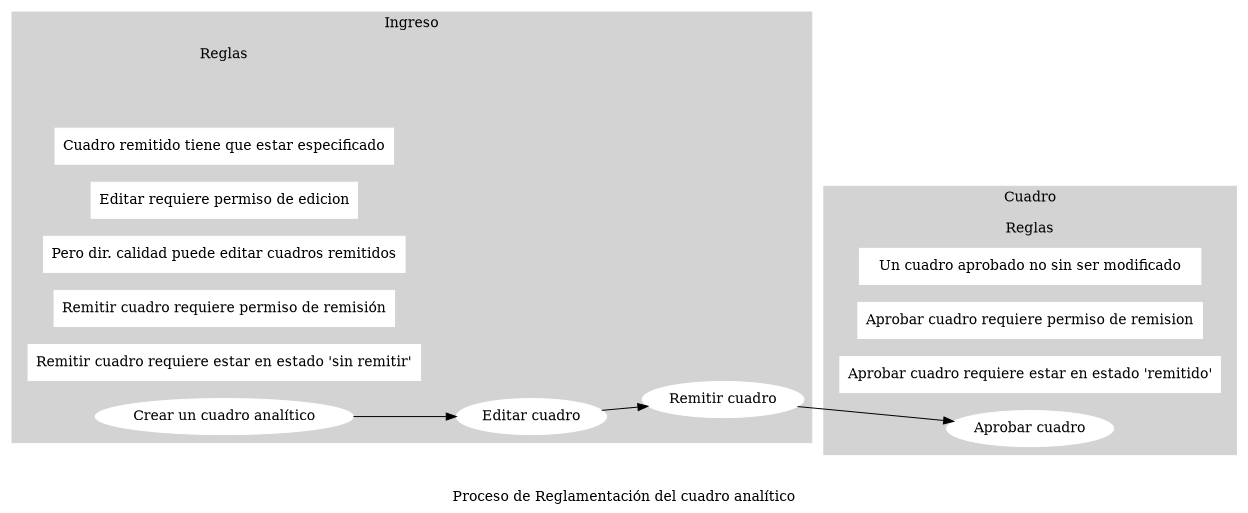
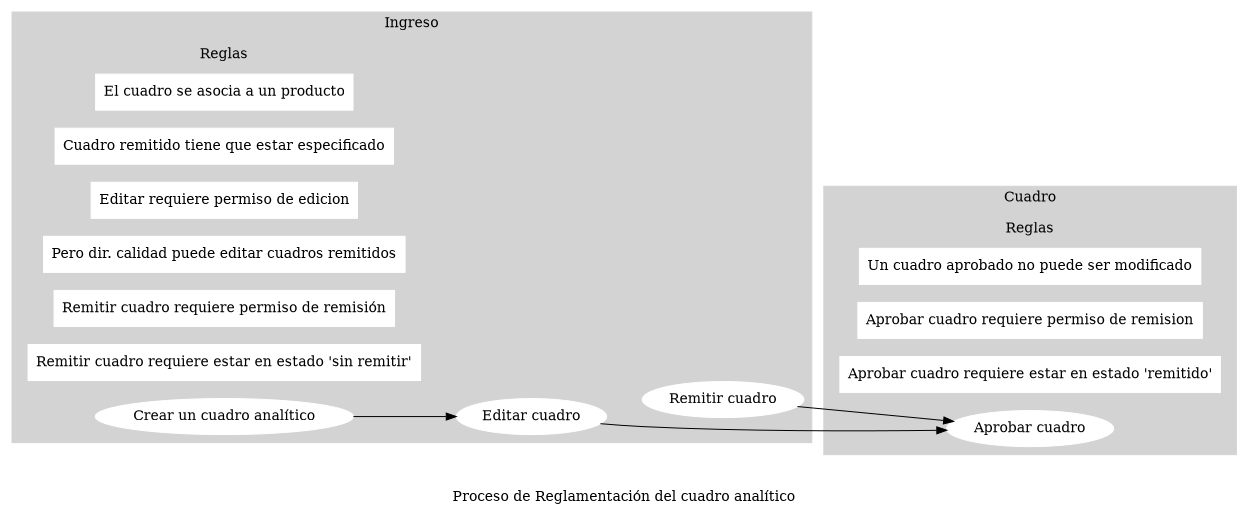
none -> (224, 92)
(1030, 266) -> (1030, 266)
(620, 409) -> (768, 430)
